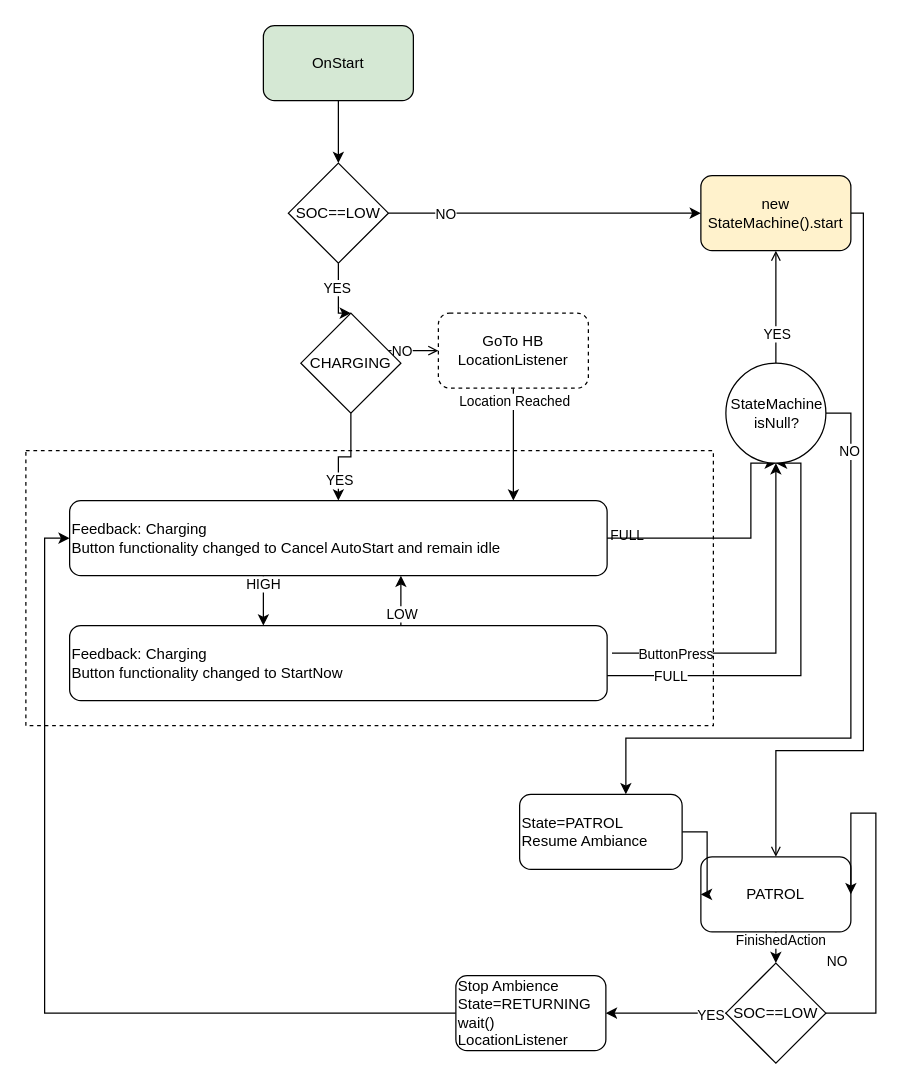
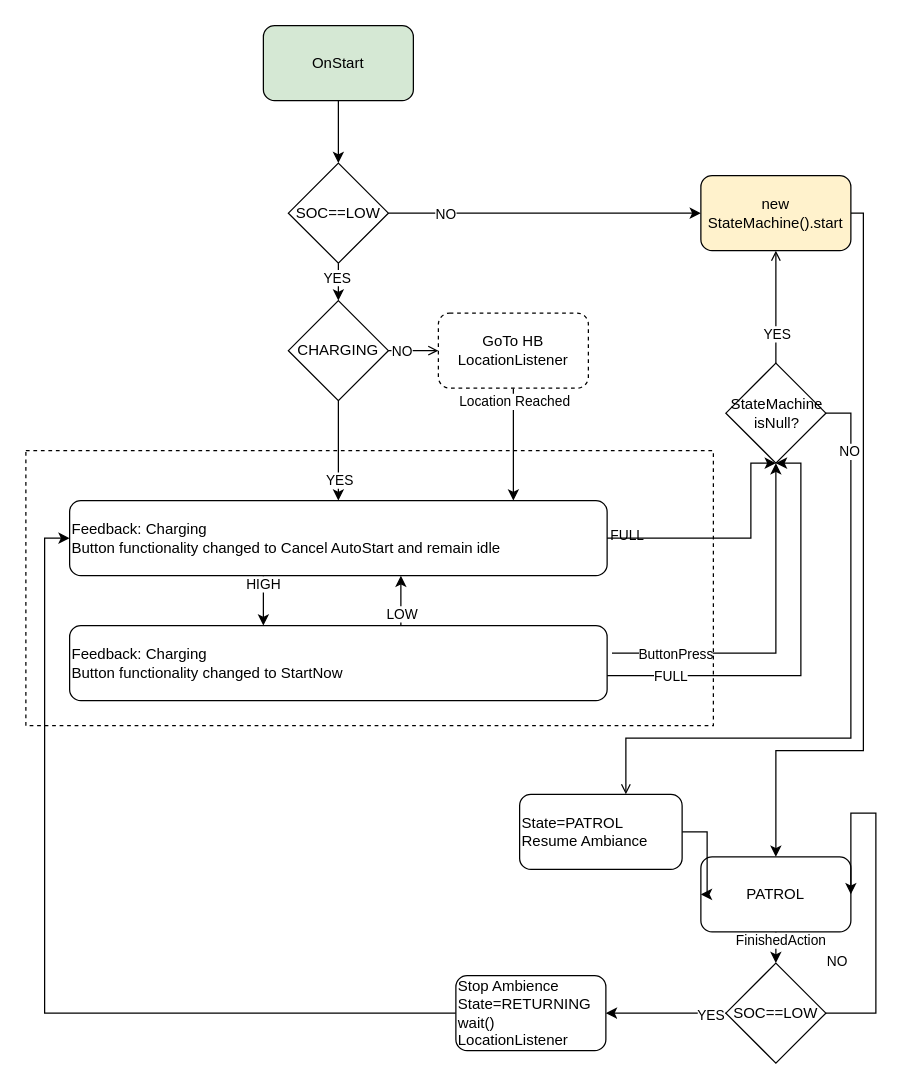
(351, 363) -> (338, 351)
(776, 413) -> (776, 413)
(626, 784) -> (626, 786)
(776, 848) -> (776, 847)
